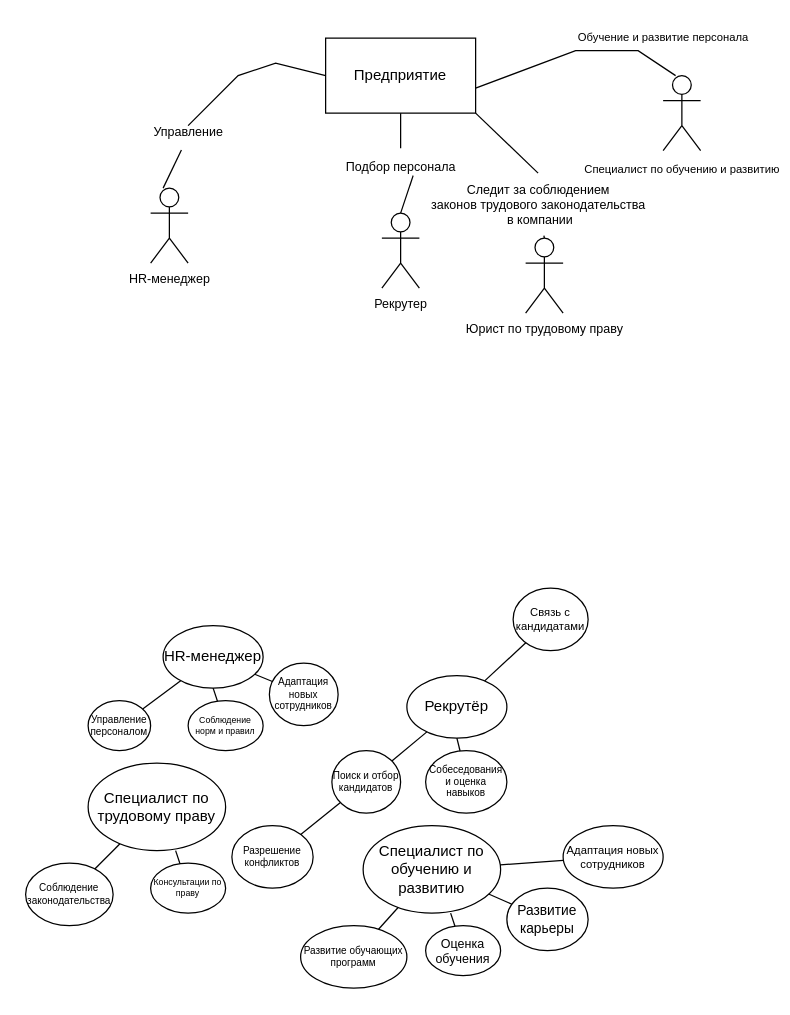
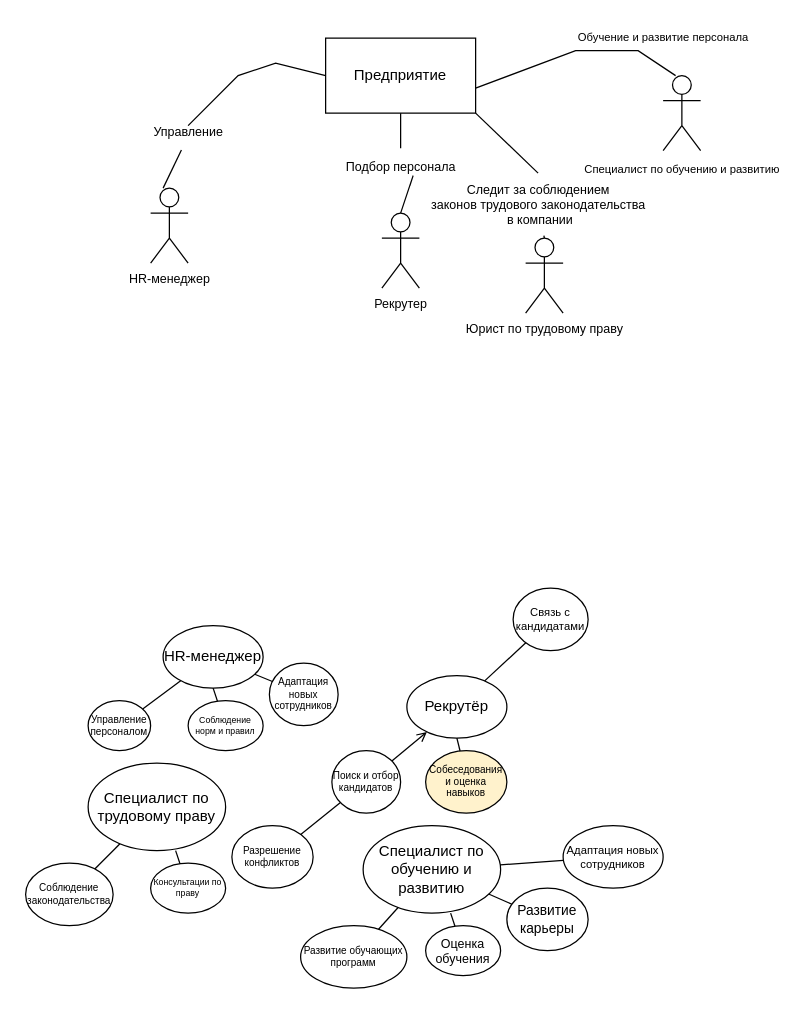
(423, 735) -> (422, 736)
(466, 782) -> (466, 782)
